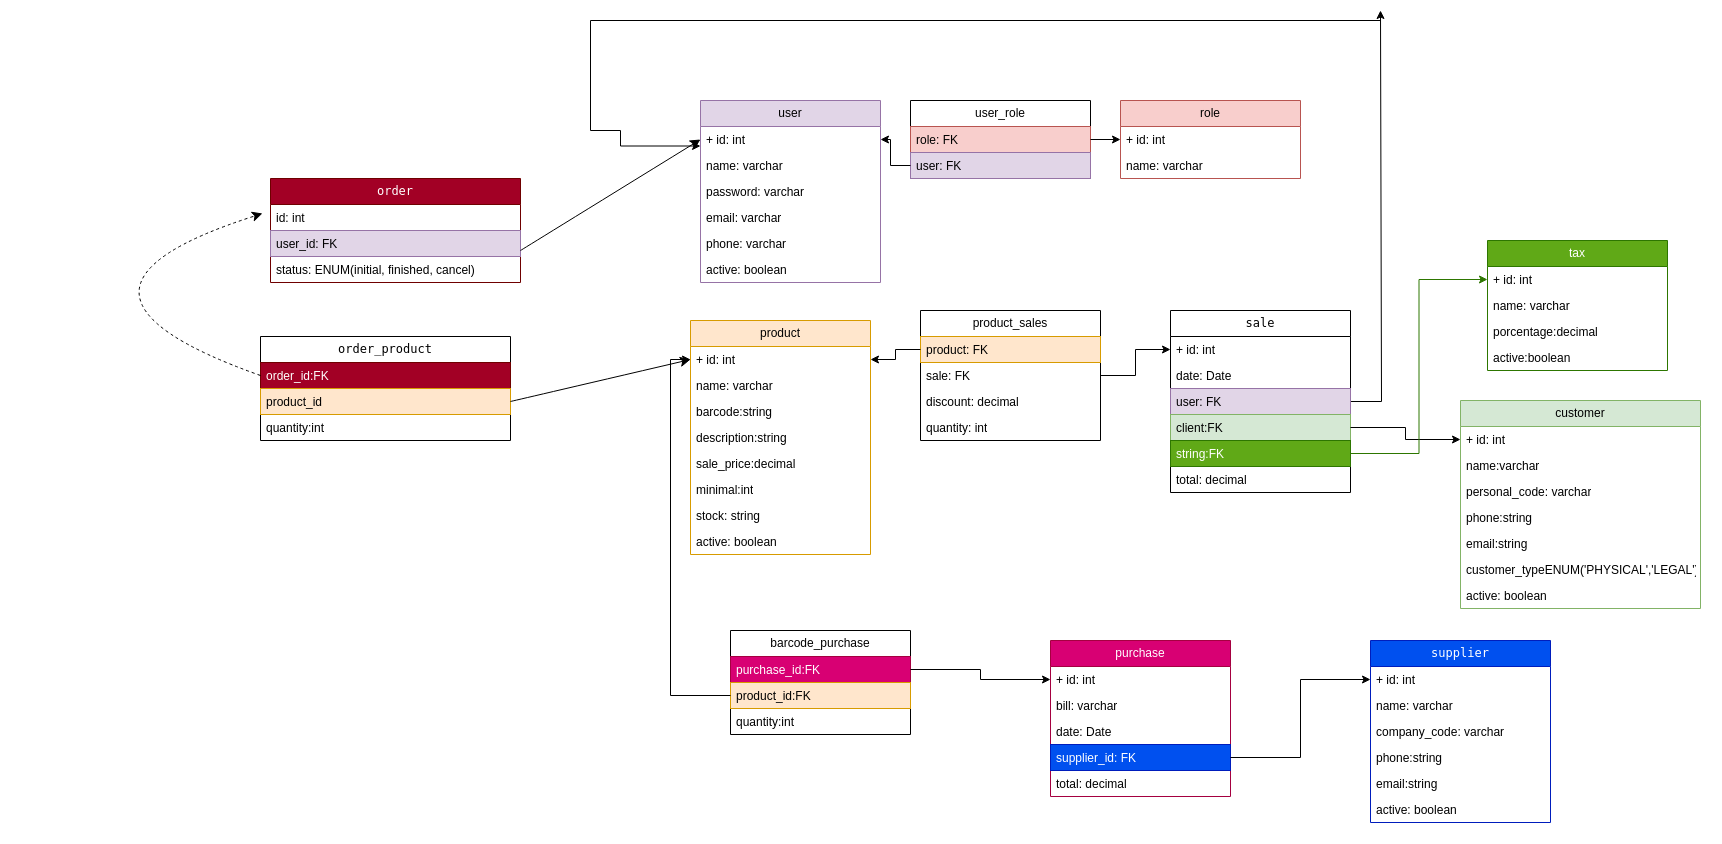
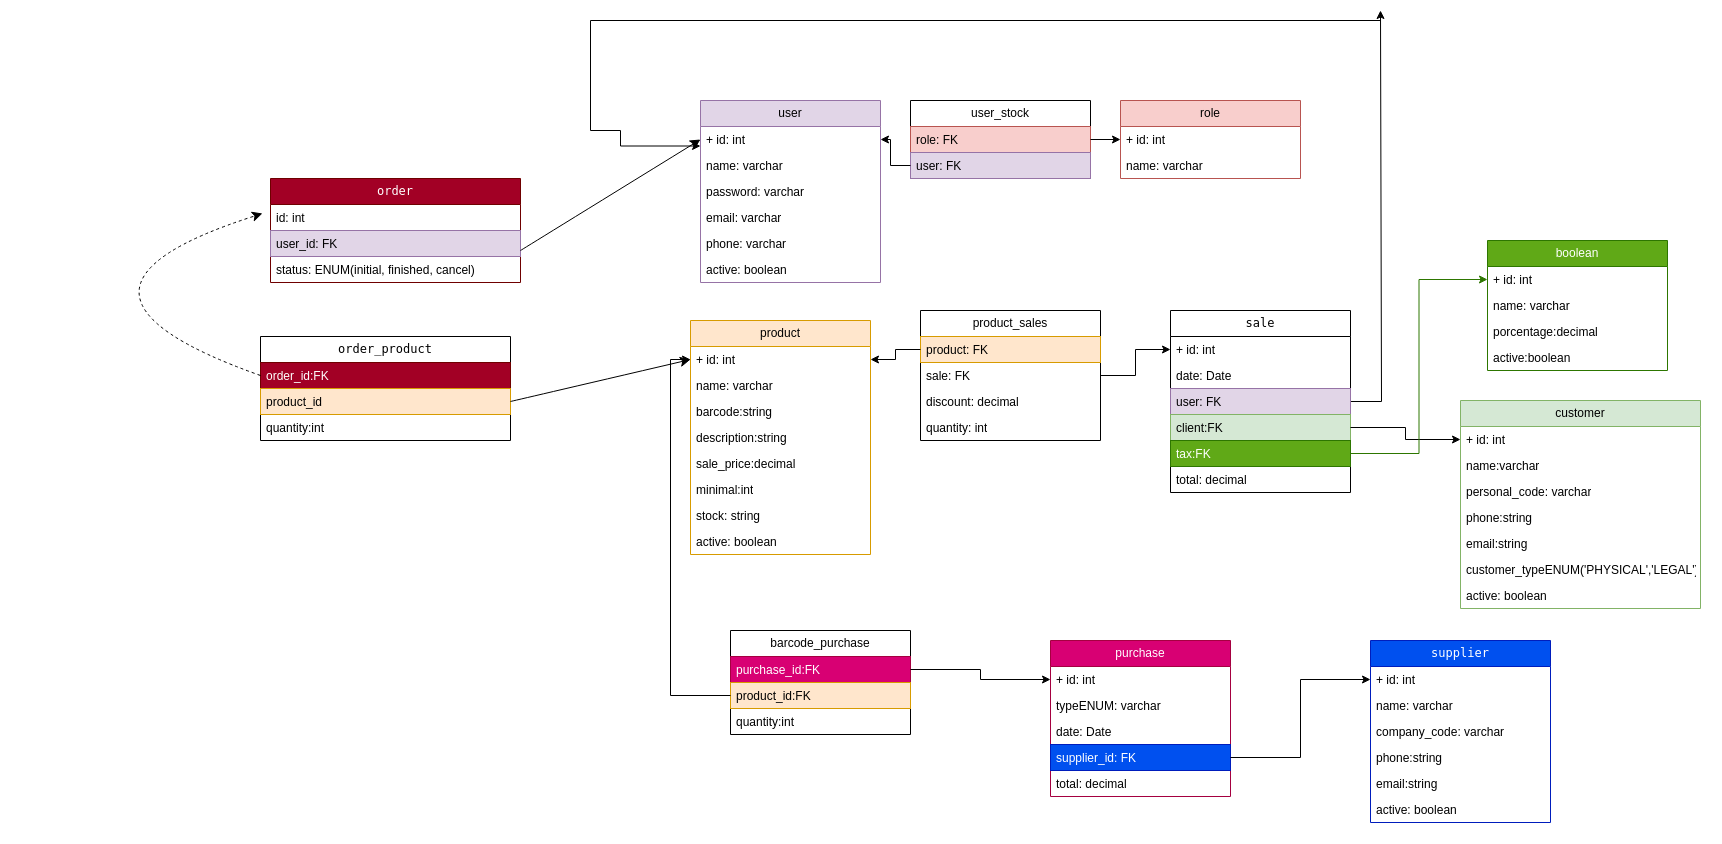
(1001, 114) -> (1001, 114)
(1578, 254) -> (1578, 254)
(1204, 455) -> (1195, 455)
(1092, 707) -> (1111, 707)
